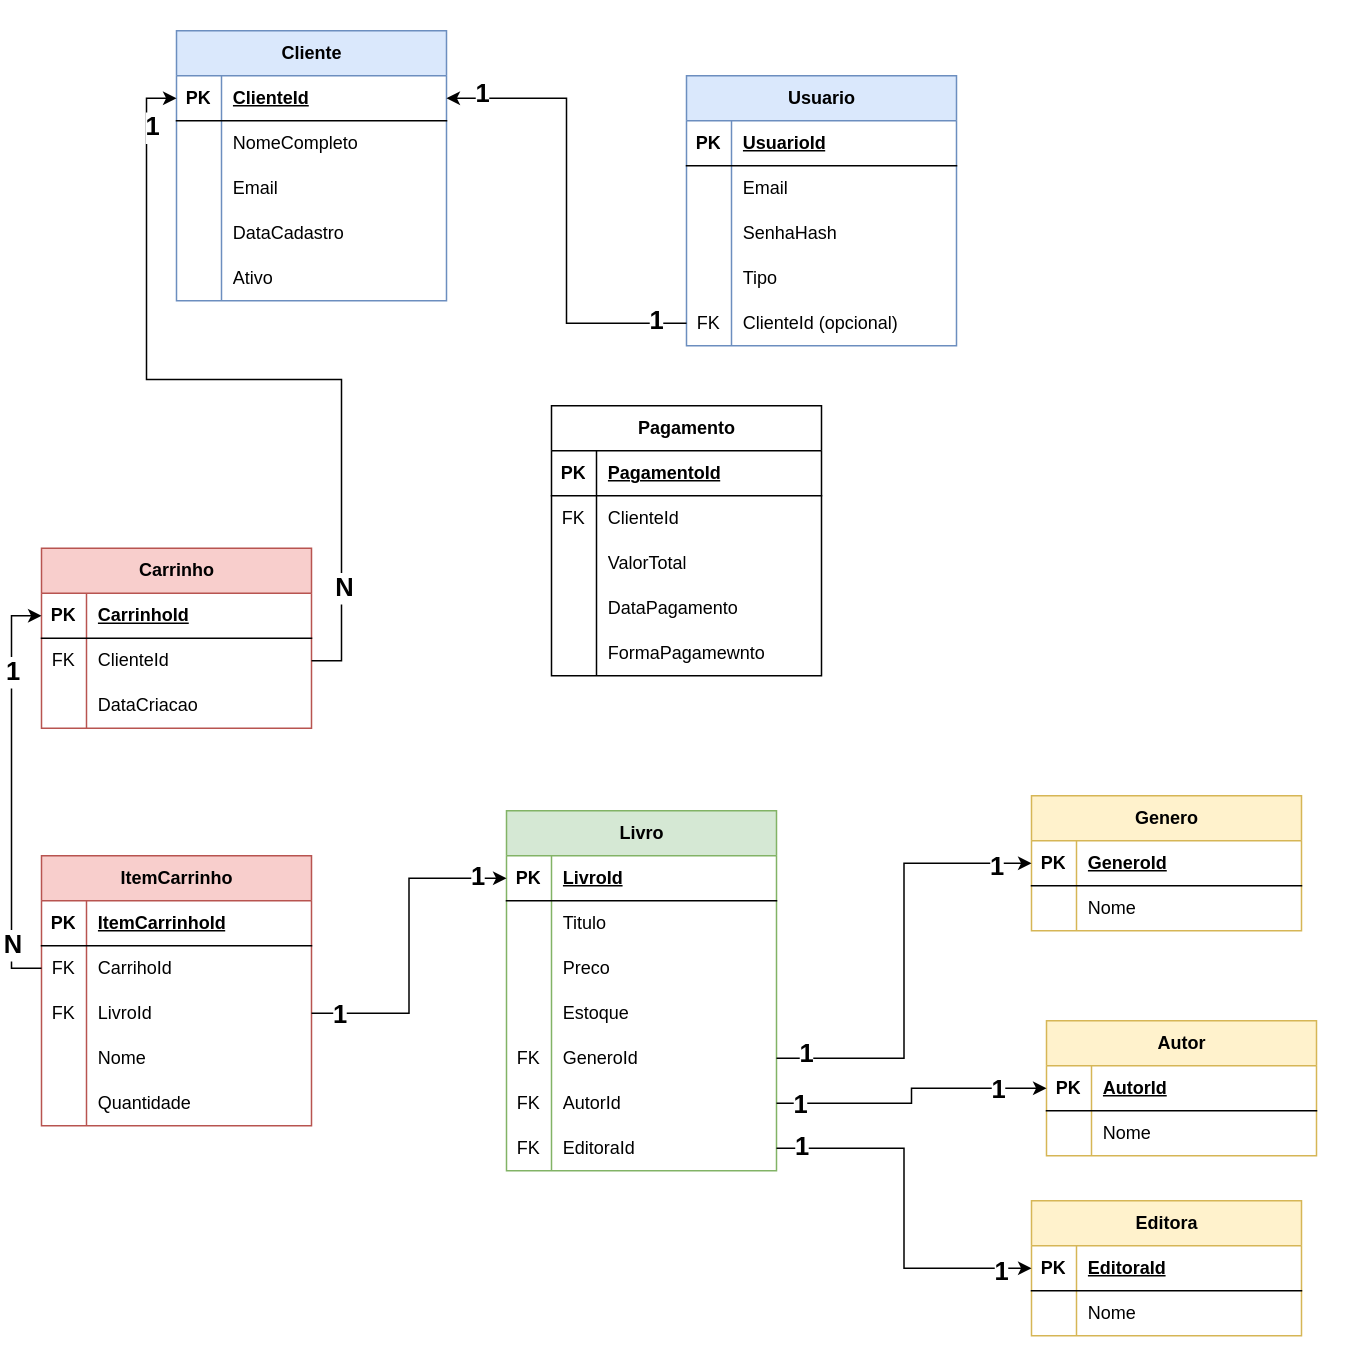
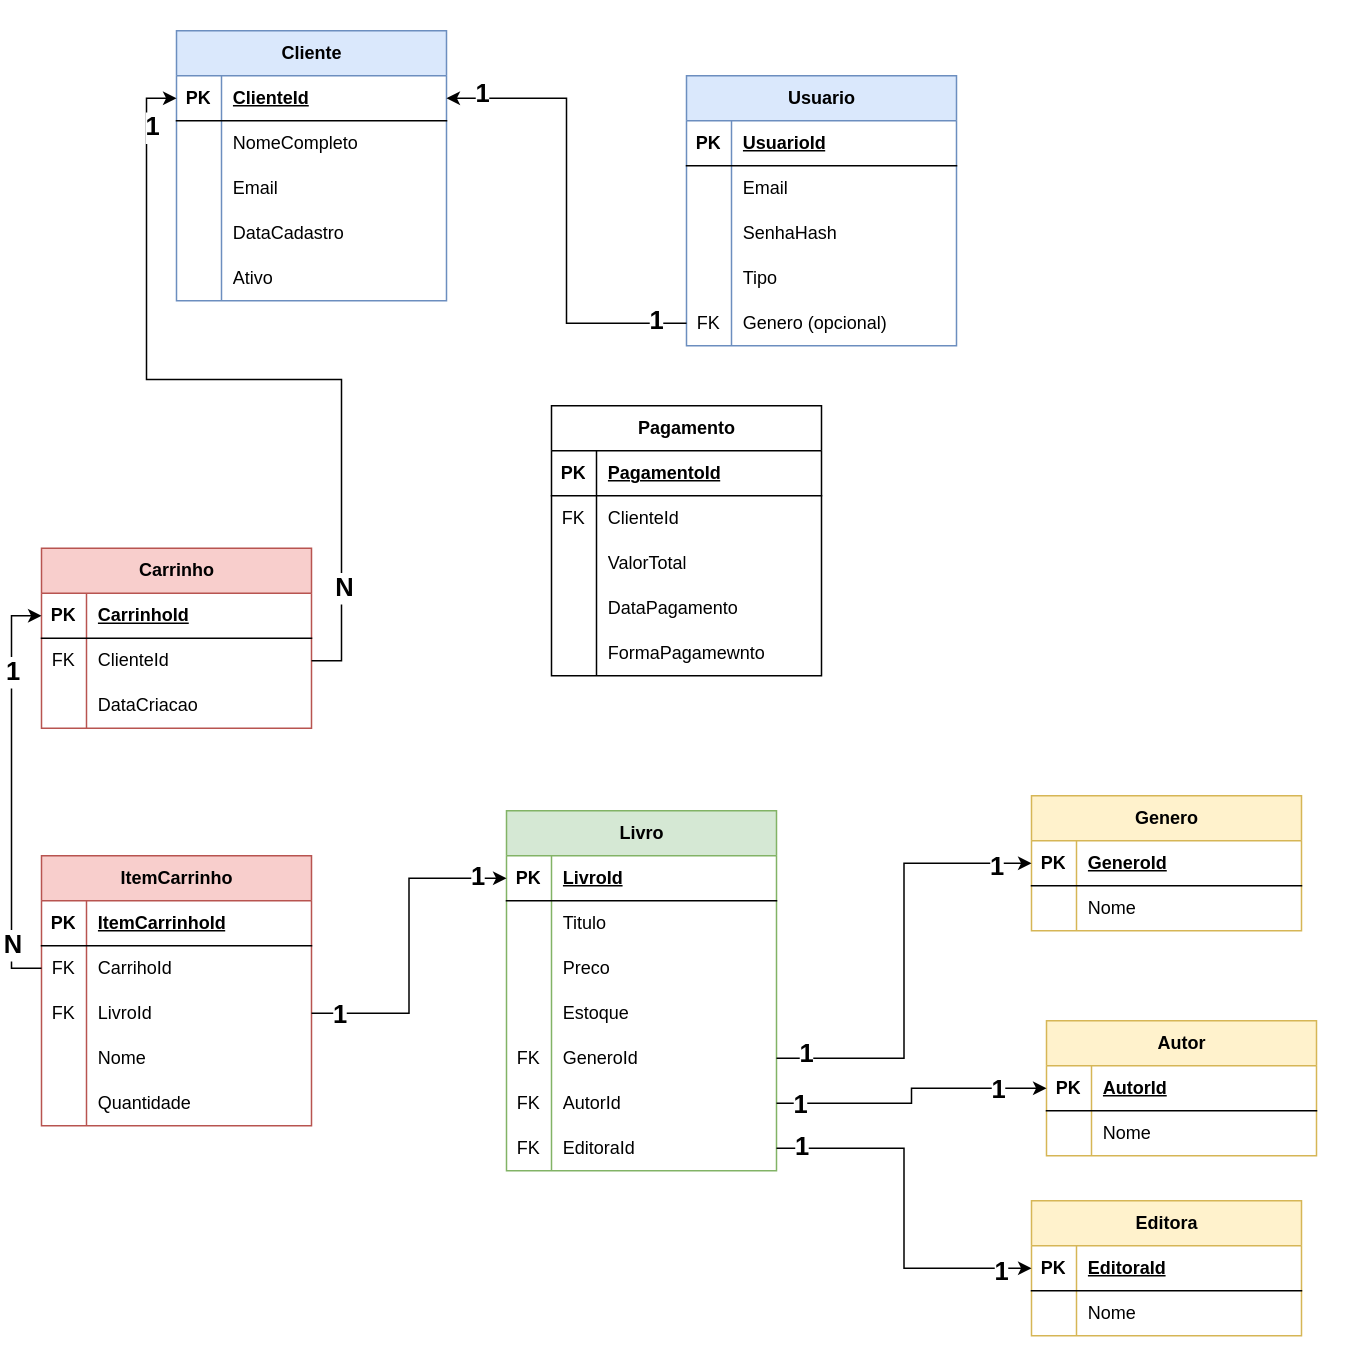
(832, 323) -> (822, 323)
